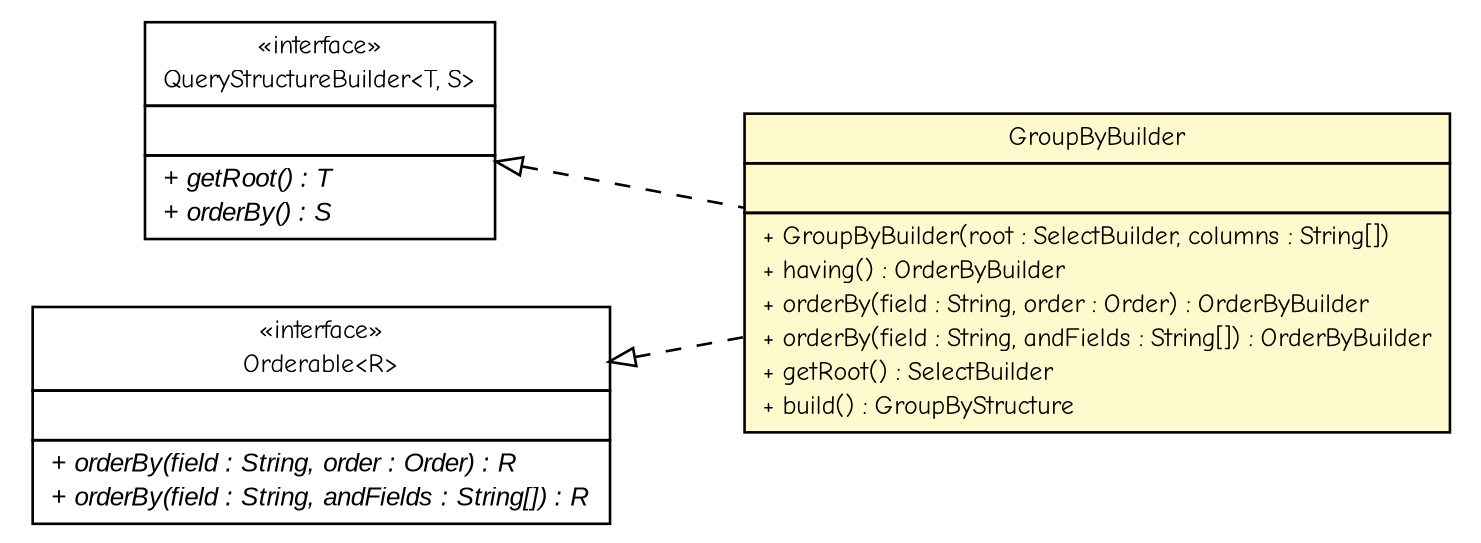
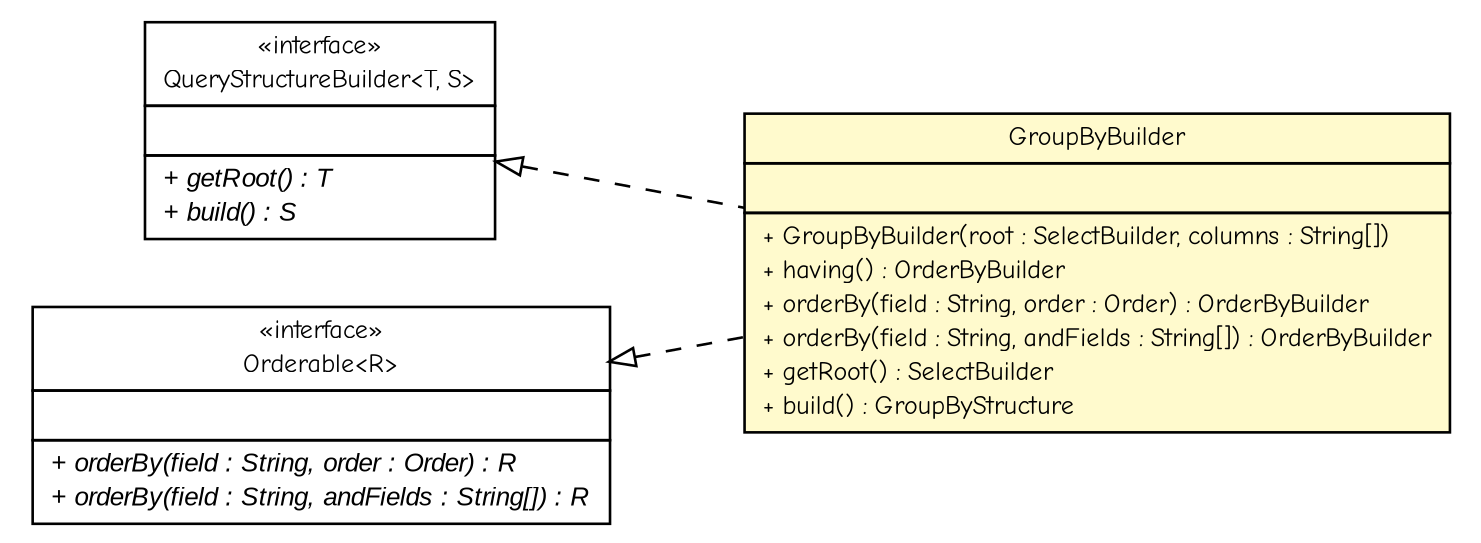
(248, 213) -> (231, 213)
